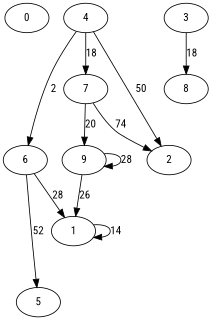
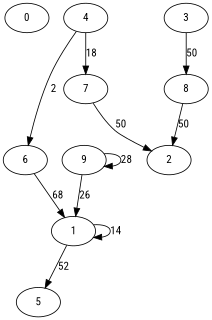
(192, 53) -> (192, 53)
(125, 85) -> (179, 120)
(85, 120) -> none
(121, 125) -> (121, 125)
(58, 196) -> (58, 196)
(31, 227) -> (58, 263)
